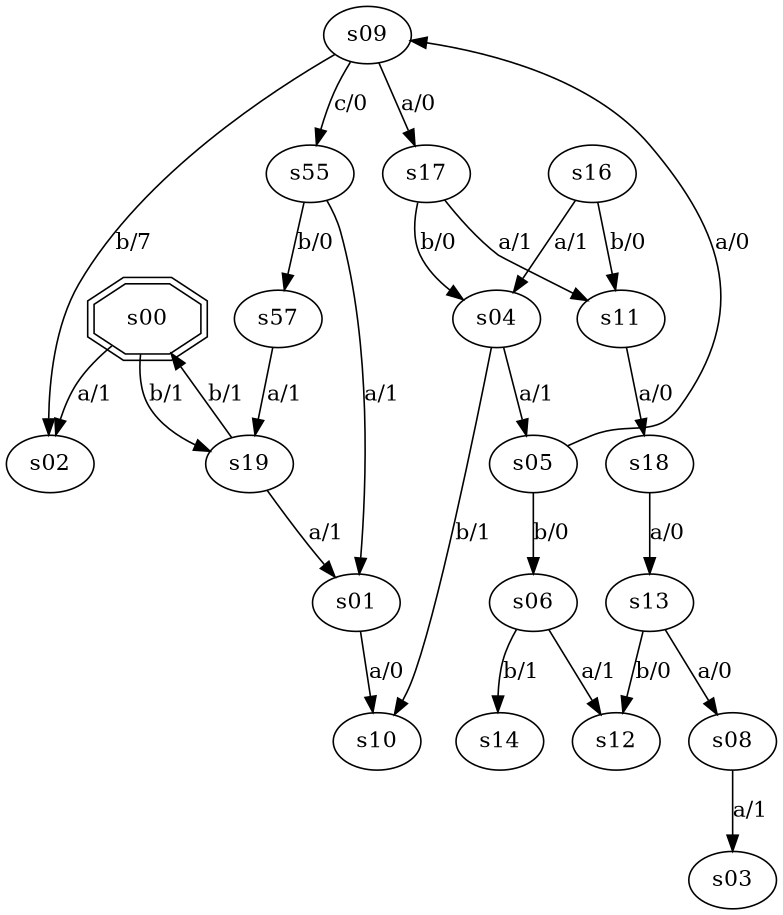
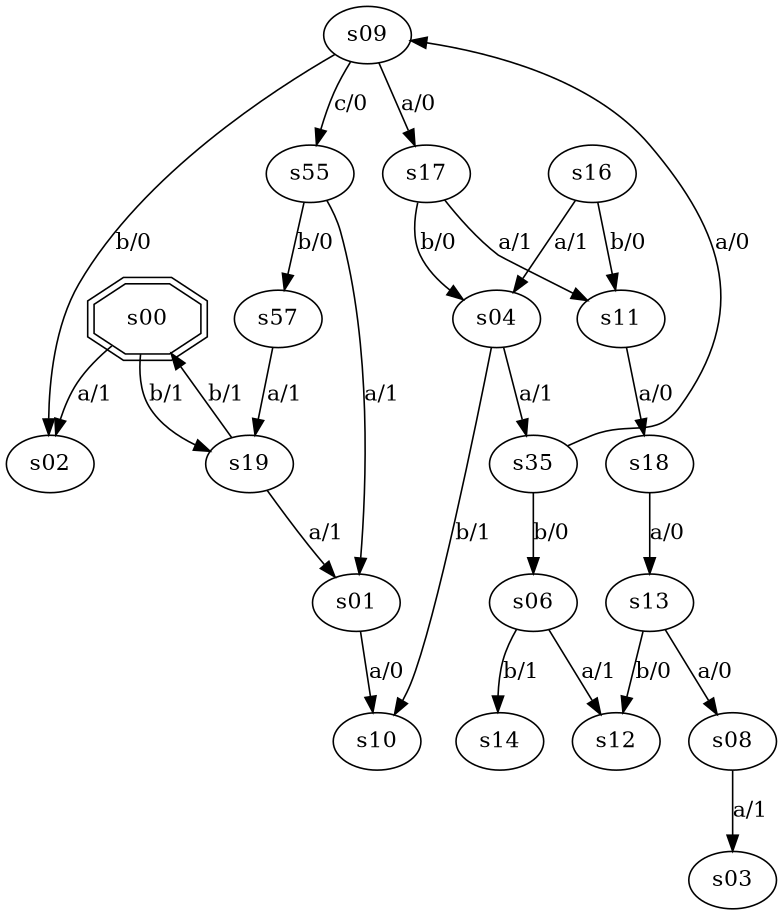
(134, 243) -> (134, 243)
(533, 464) -> (533, 464)
